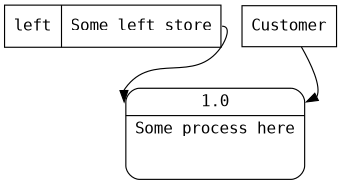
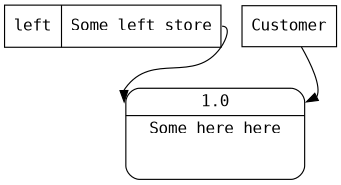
(215, 129) -> (215, 129)
